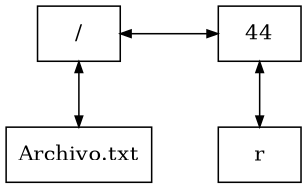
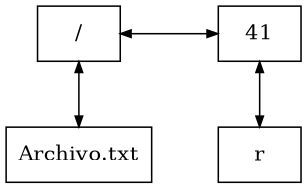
(260, 34) -> (260, 34)
